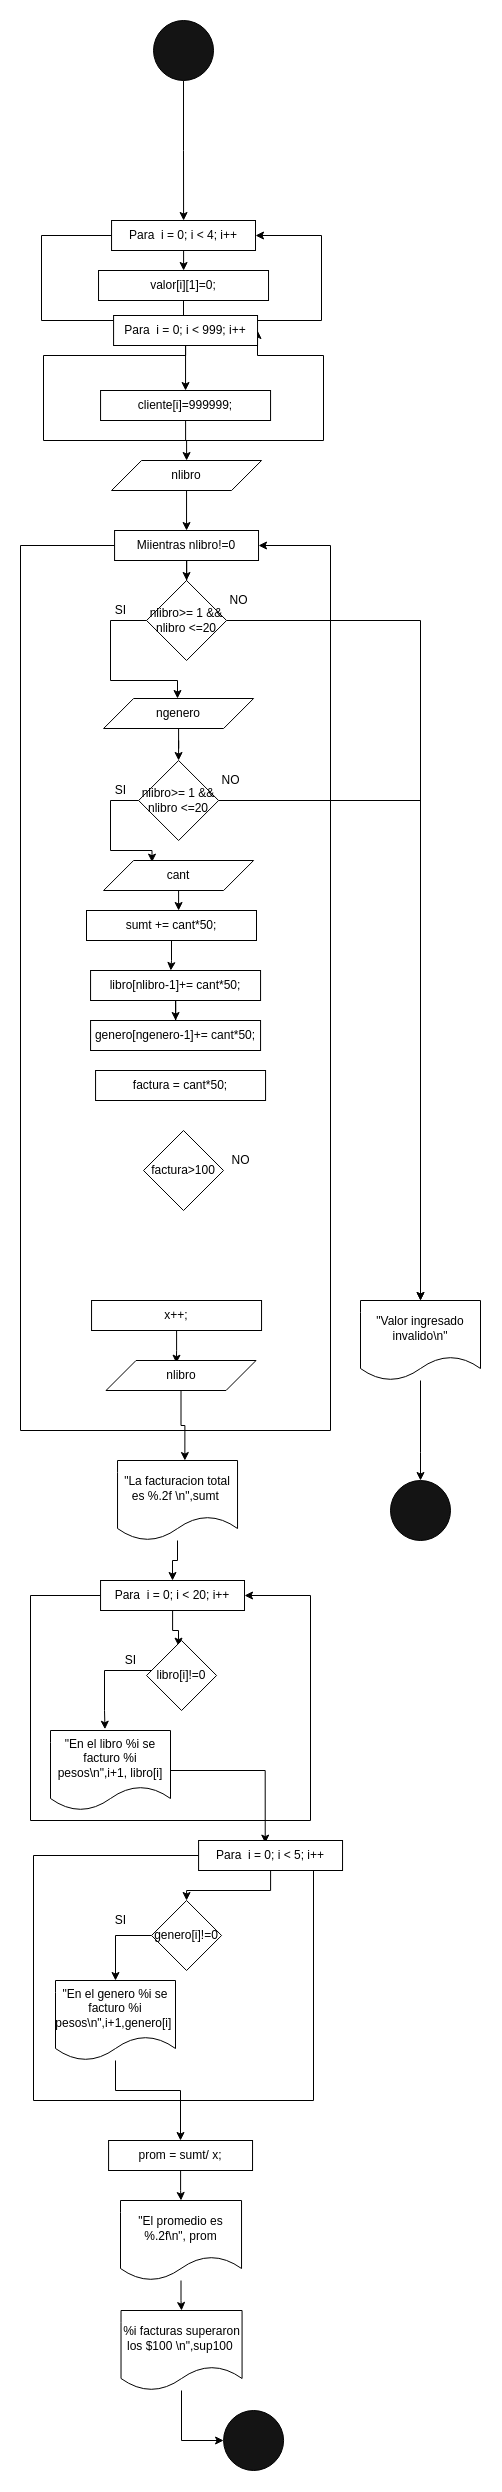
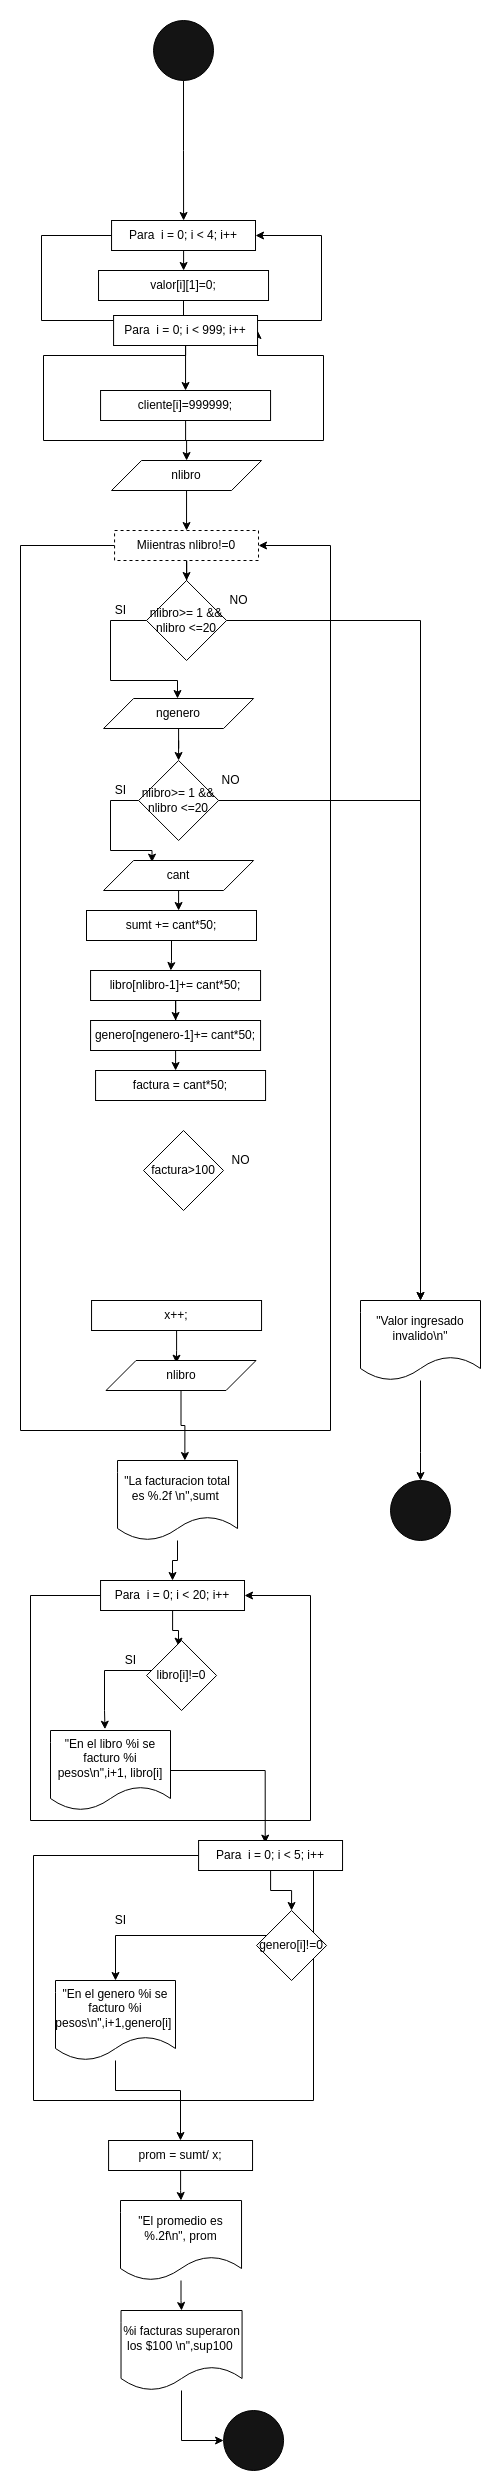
(187, 546) -> (187, 546)
none -> (176, 1057)
(187, 1936) -> (292, 1946)
